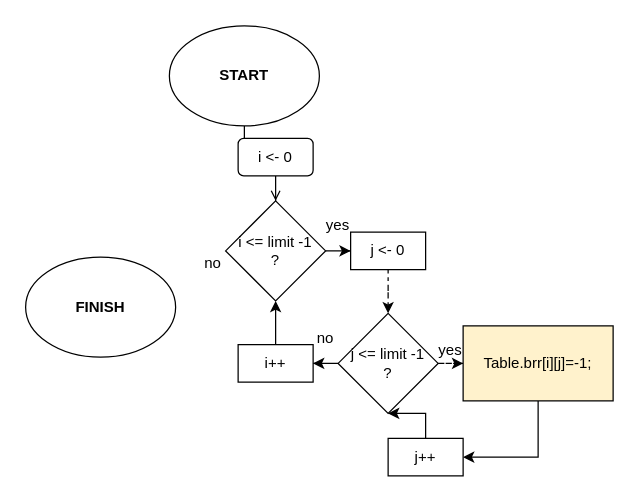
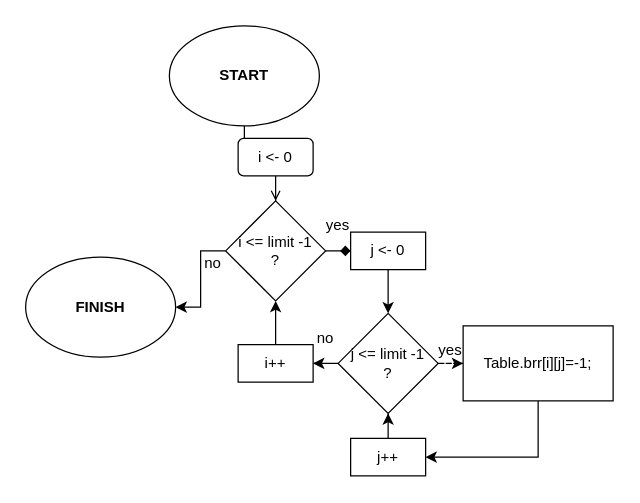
(341, 251) -> (340, 251)
none -> (201, 275)
(388, 293) -> (388, 293)
(538, 363) -> (538, 363)
(426, 457) -> (388, 457)
